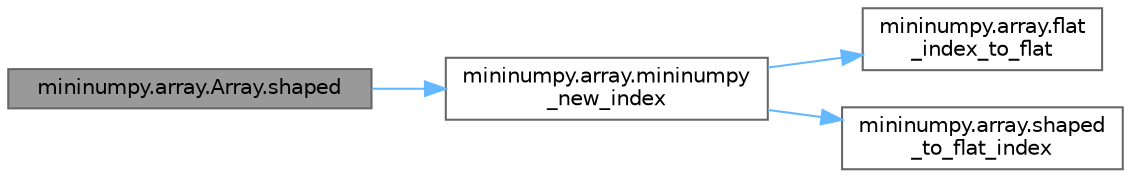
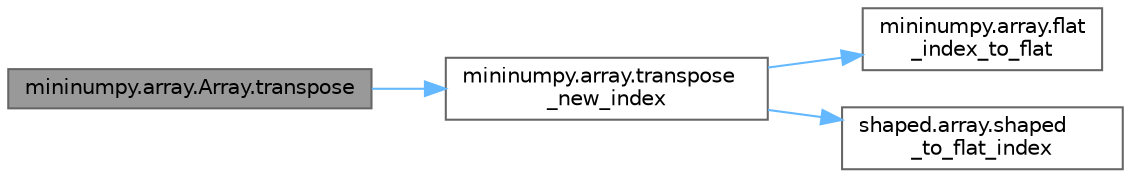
(190, 89) -> (190, 89)
(607, 89) -> (607, 89)
(982, 138) -> (982, 138)
